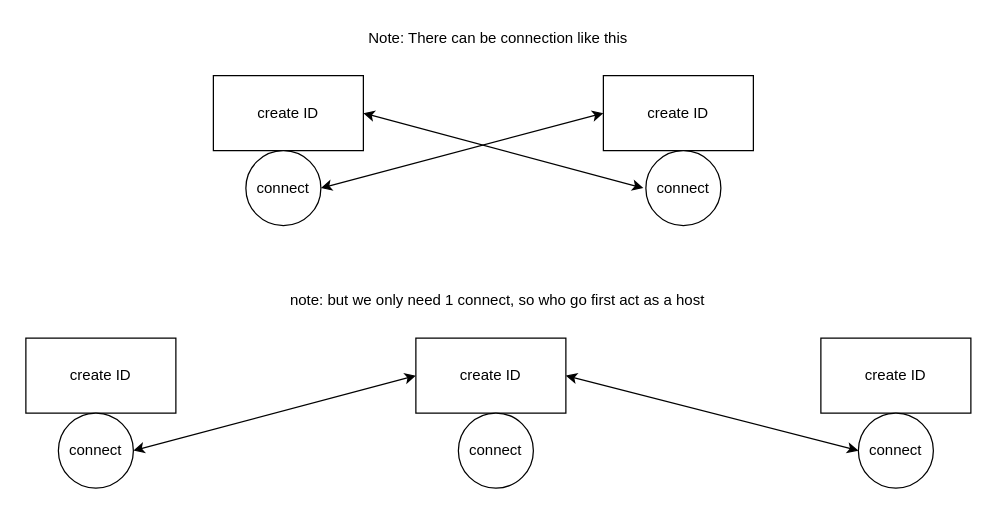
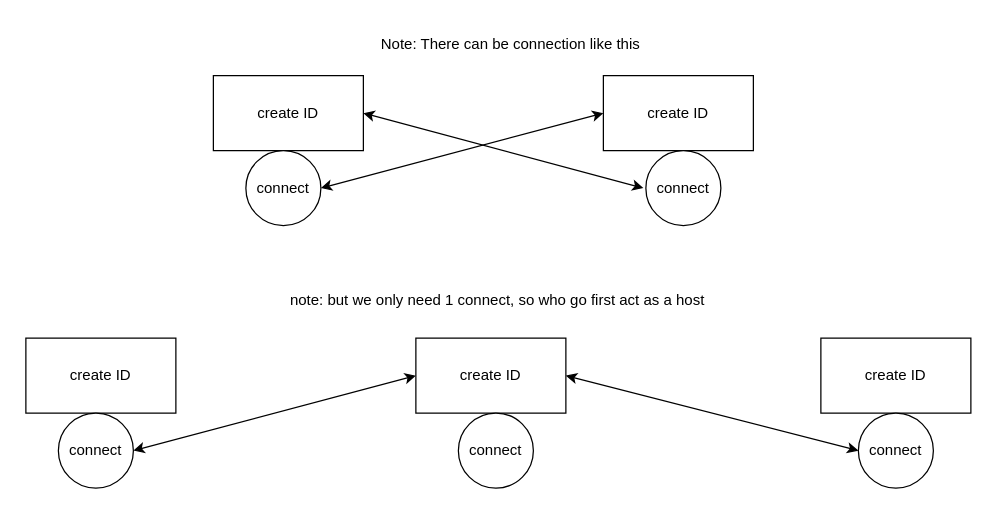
(498, 38) -> (511, 44)
